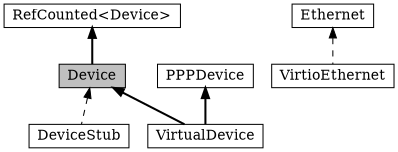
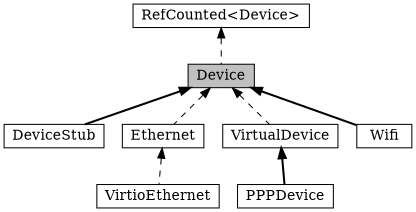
(92, 51) -> (221, 51)
(153, 108) -> (254, 110)
none -> (188, 110)
(84, 111) -> (133, 108)
(205, 111) -> (283, 171)
none -> (384, 136)
